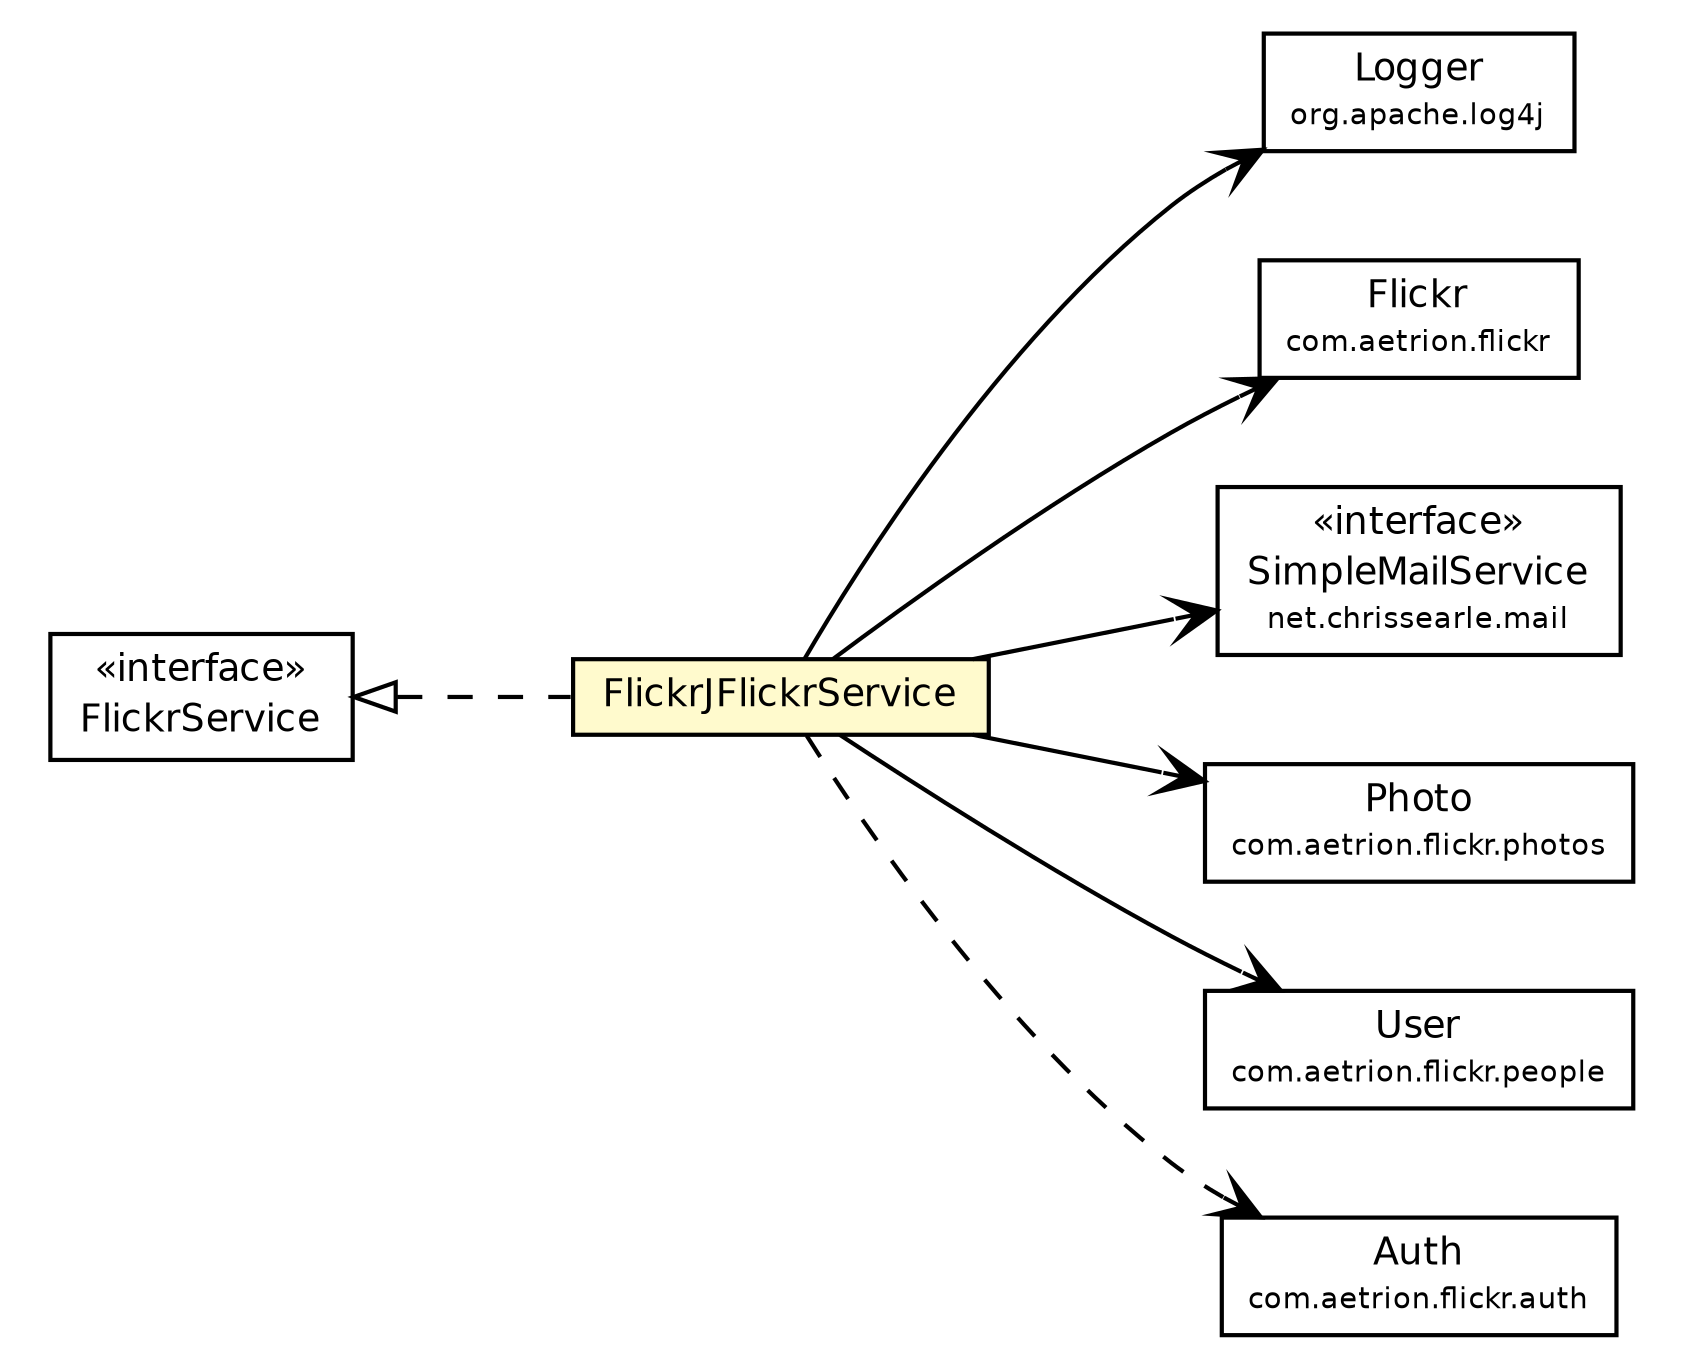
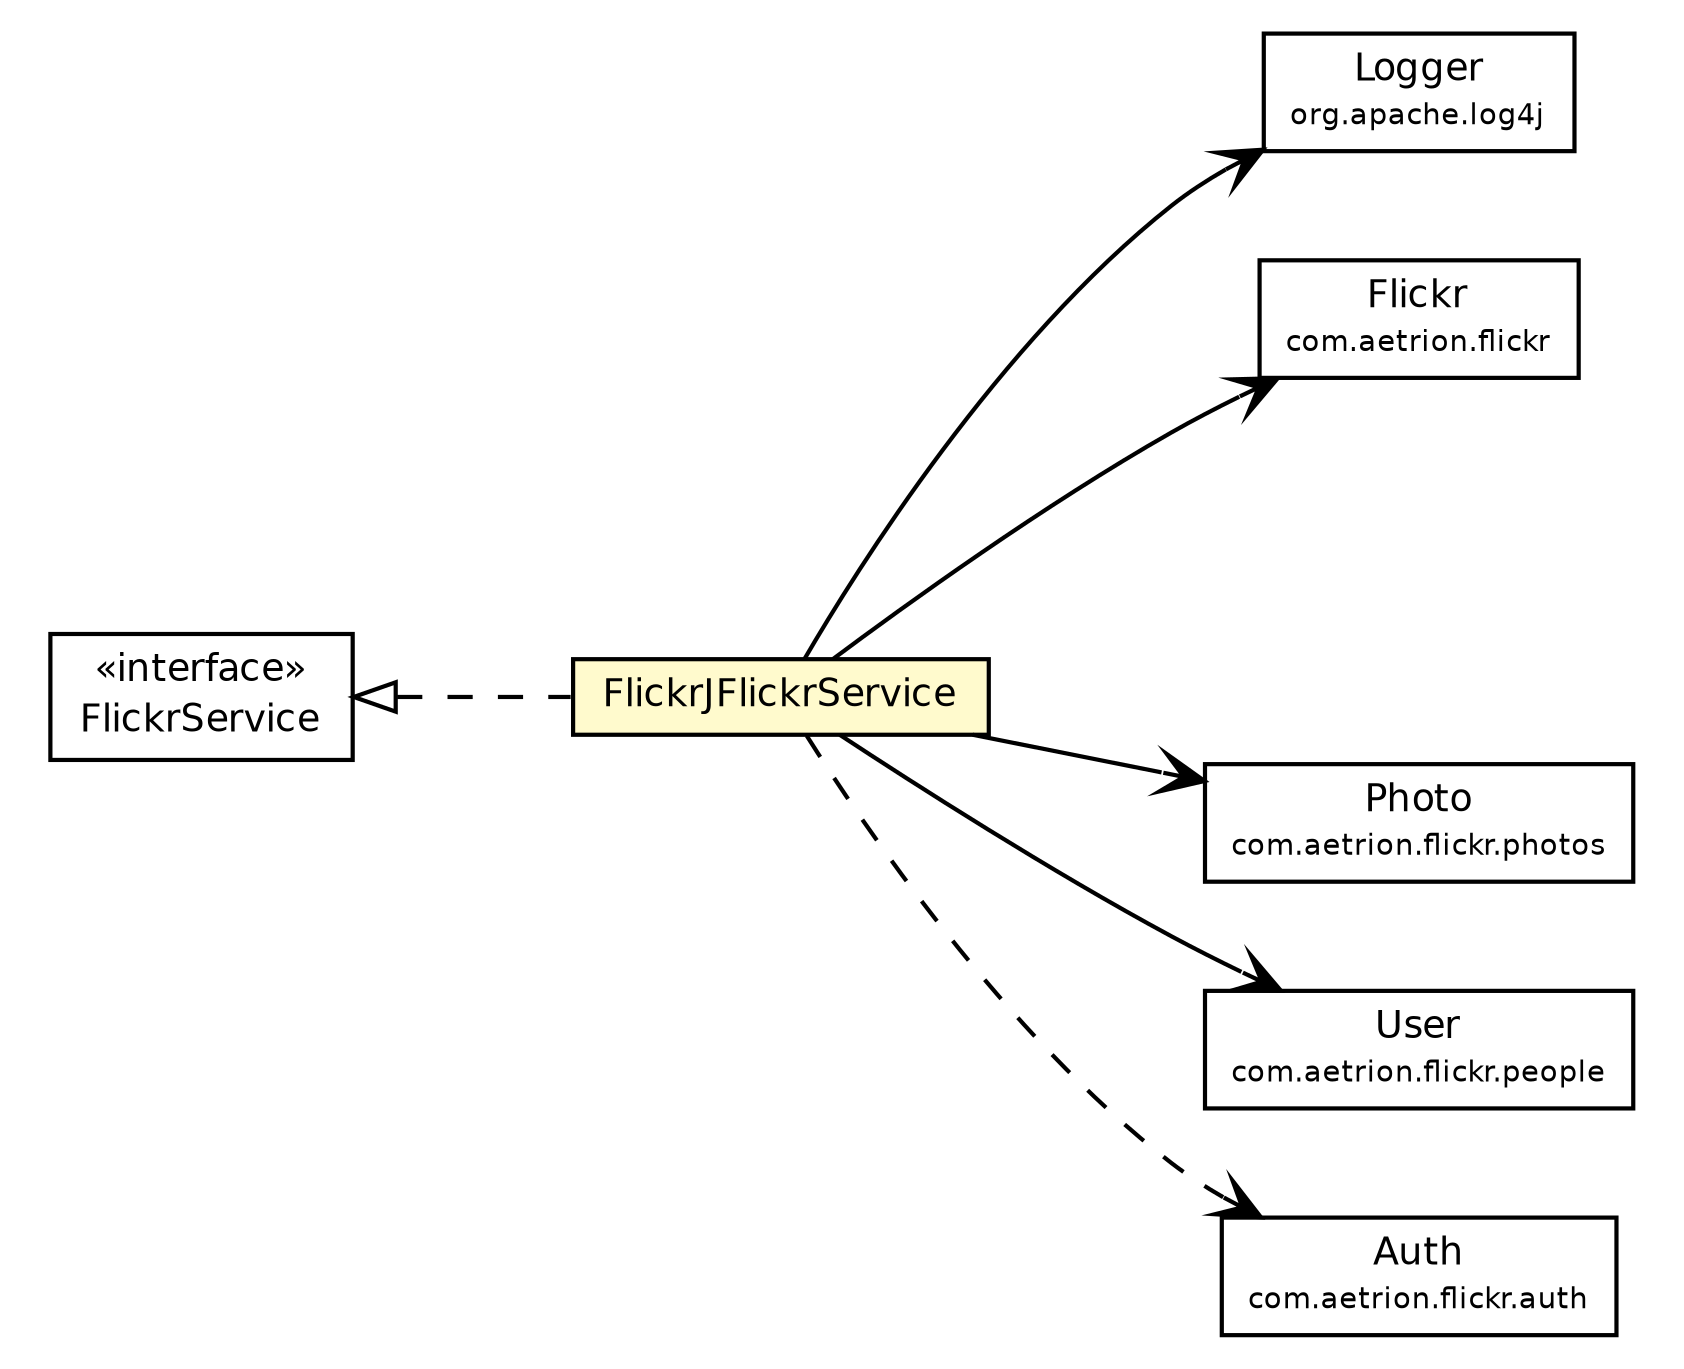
(1419, 571) -> none
